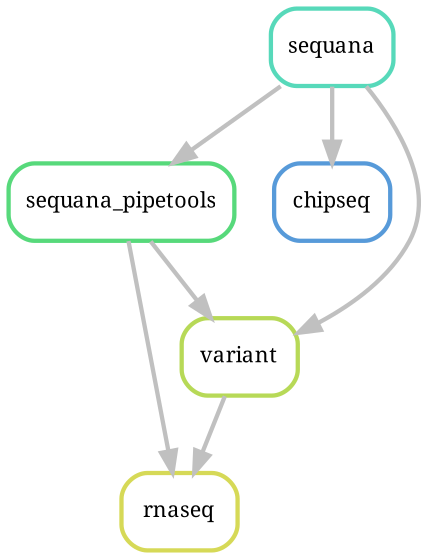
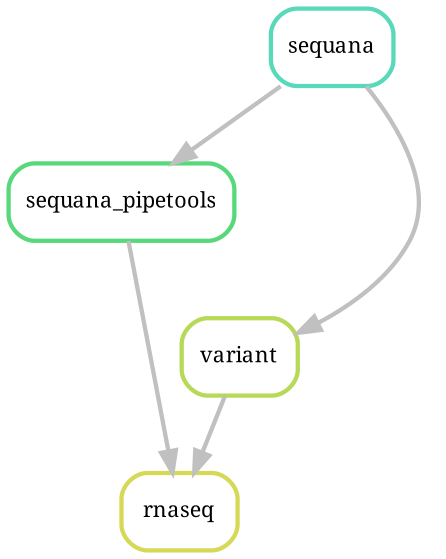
(332, 202) -> none
(174, 271) -> none
